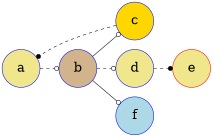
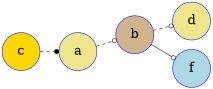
(105, 46) -> none
(192, 68) -> none
